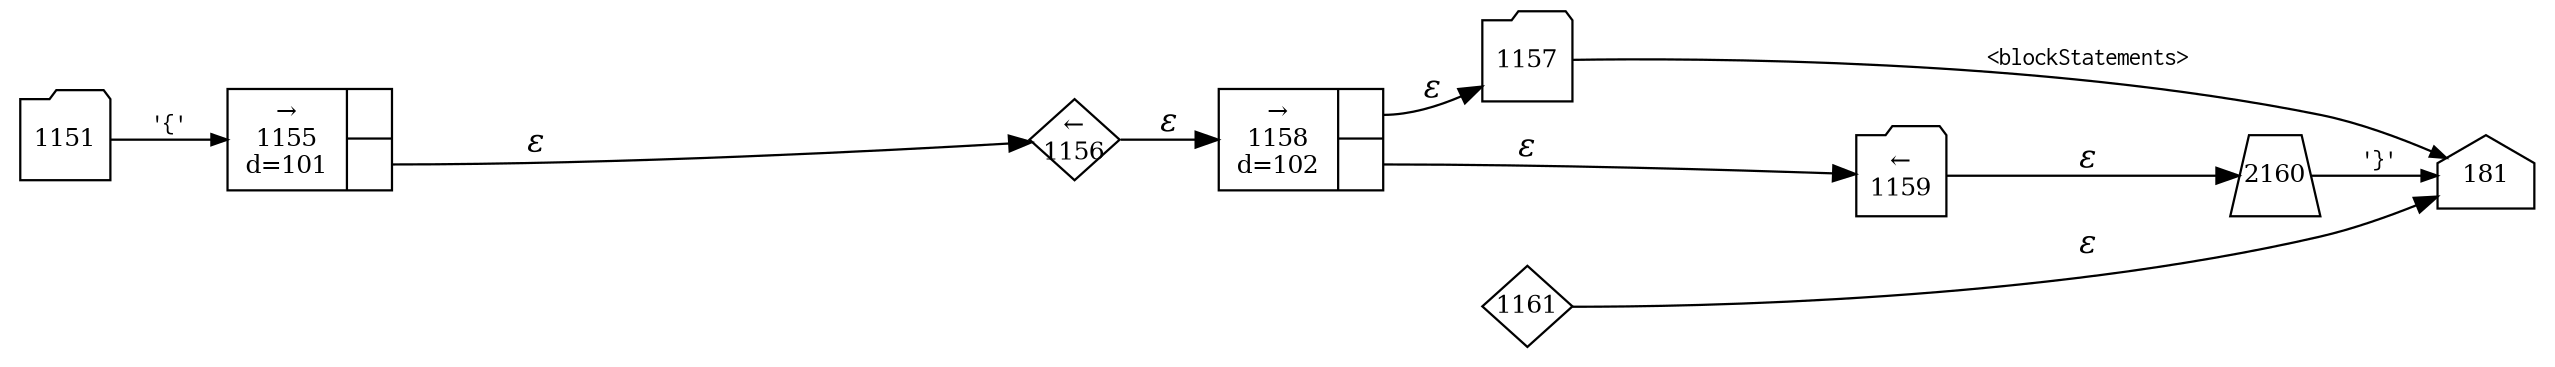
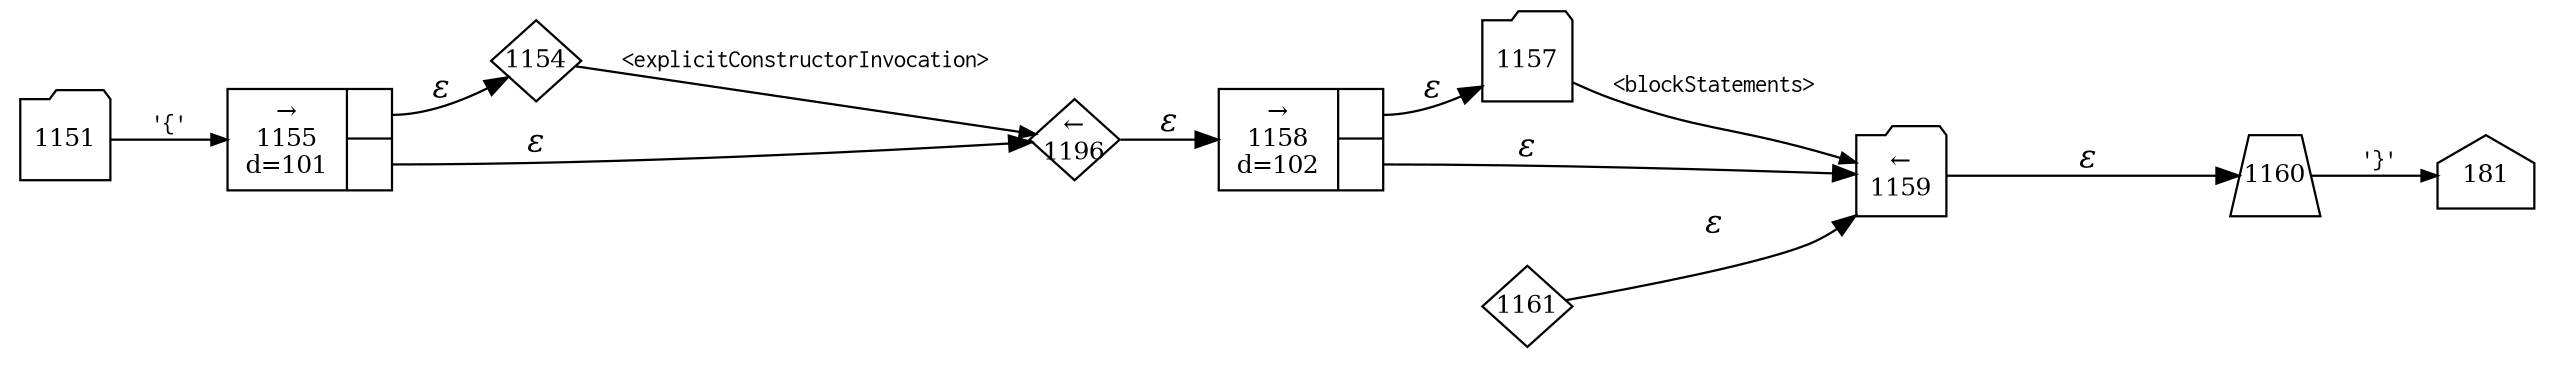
none -> (536, 61)
(2007, 73) -> (1705, 126)
(1075, 140) -> (1075, 140)
(2275, 176) -> (2275, 176)
(1999, 287) -> (1704, 273)
